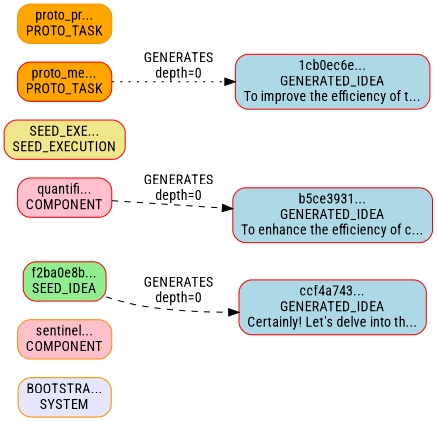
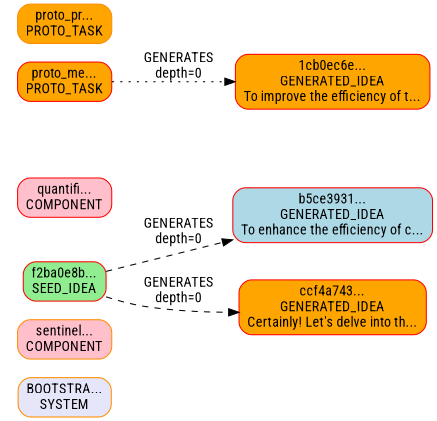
(333, 82) -> (333, 82)
(65, 140) -> none
(167, 204) -> (164, 257)
(333, 307) -> (333, 307)
